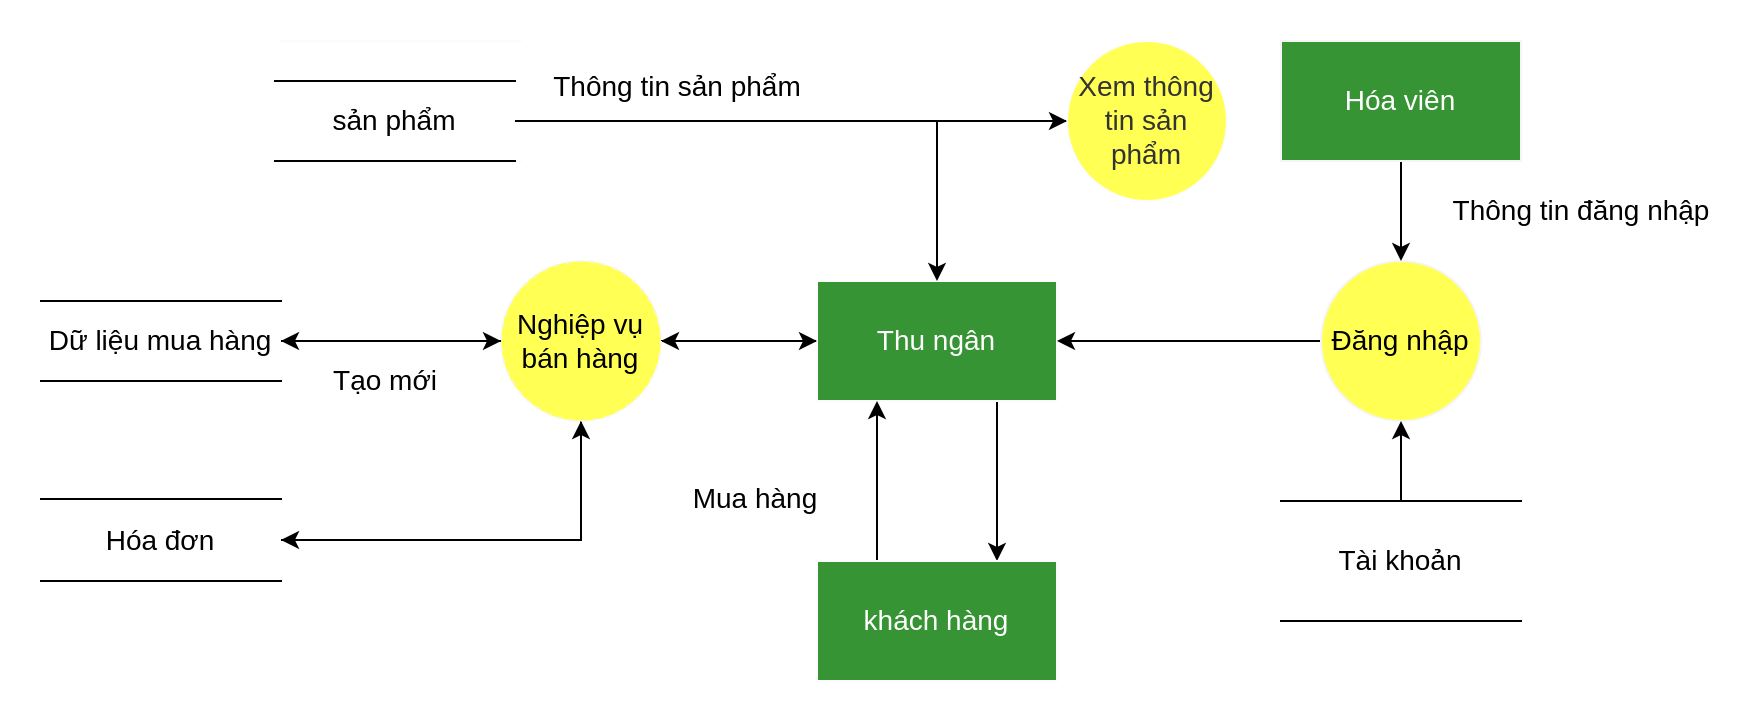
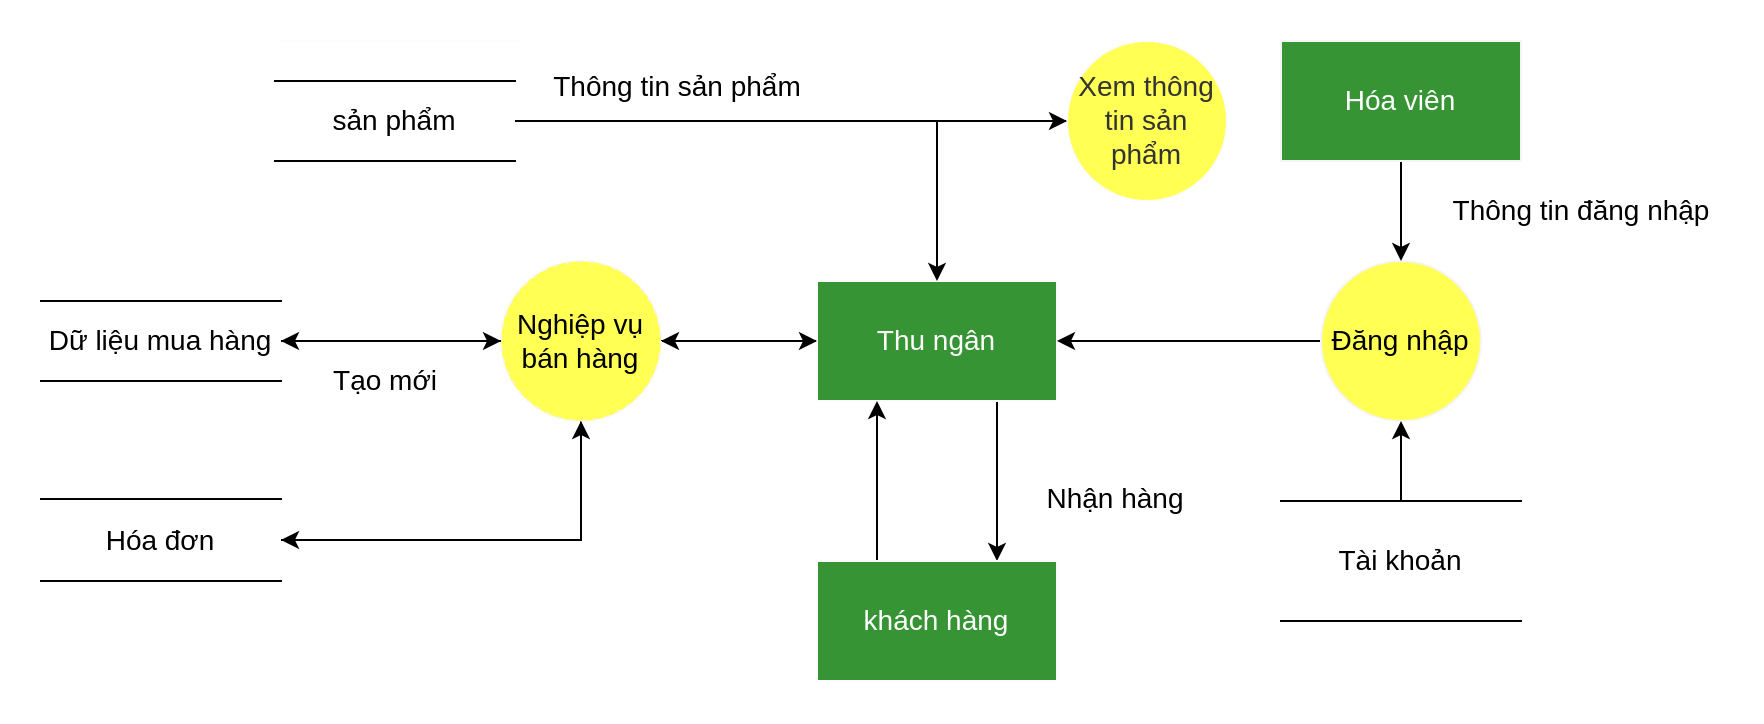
(755, 499) -> none
none -> (1115, 499)
